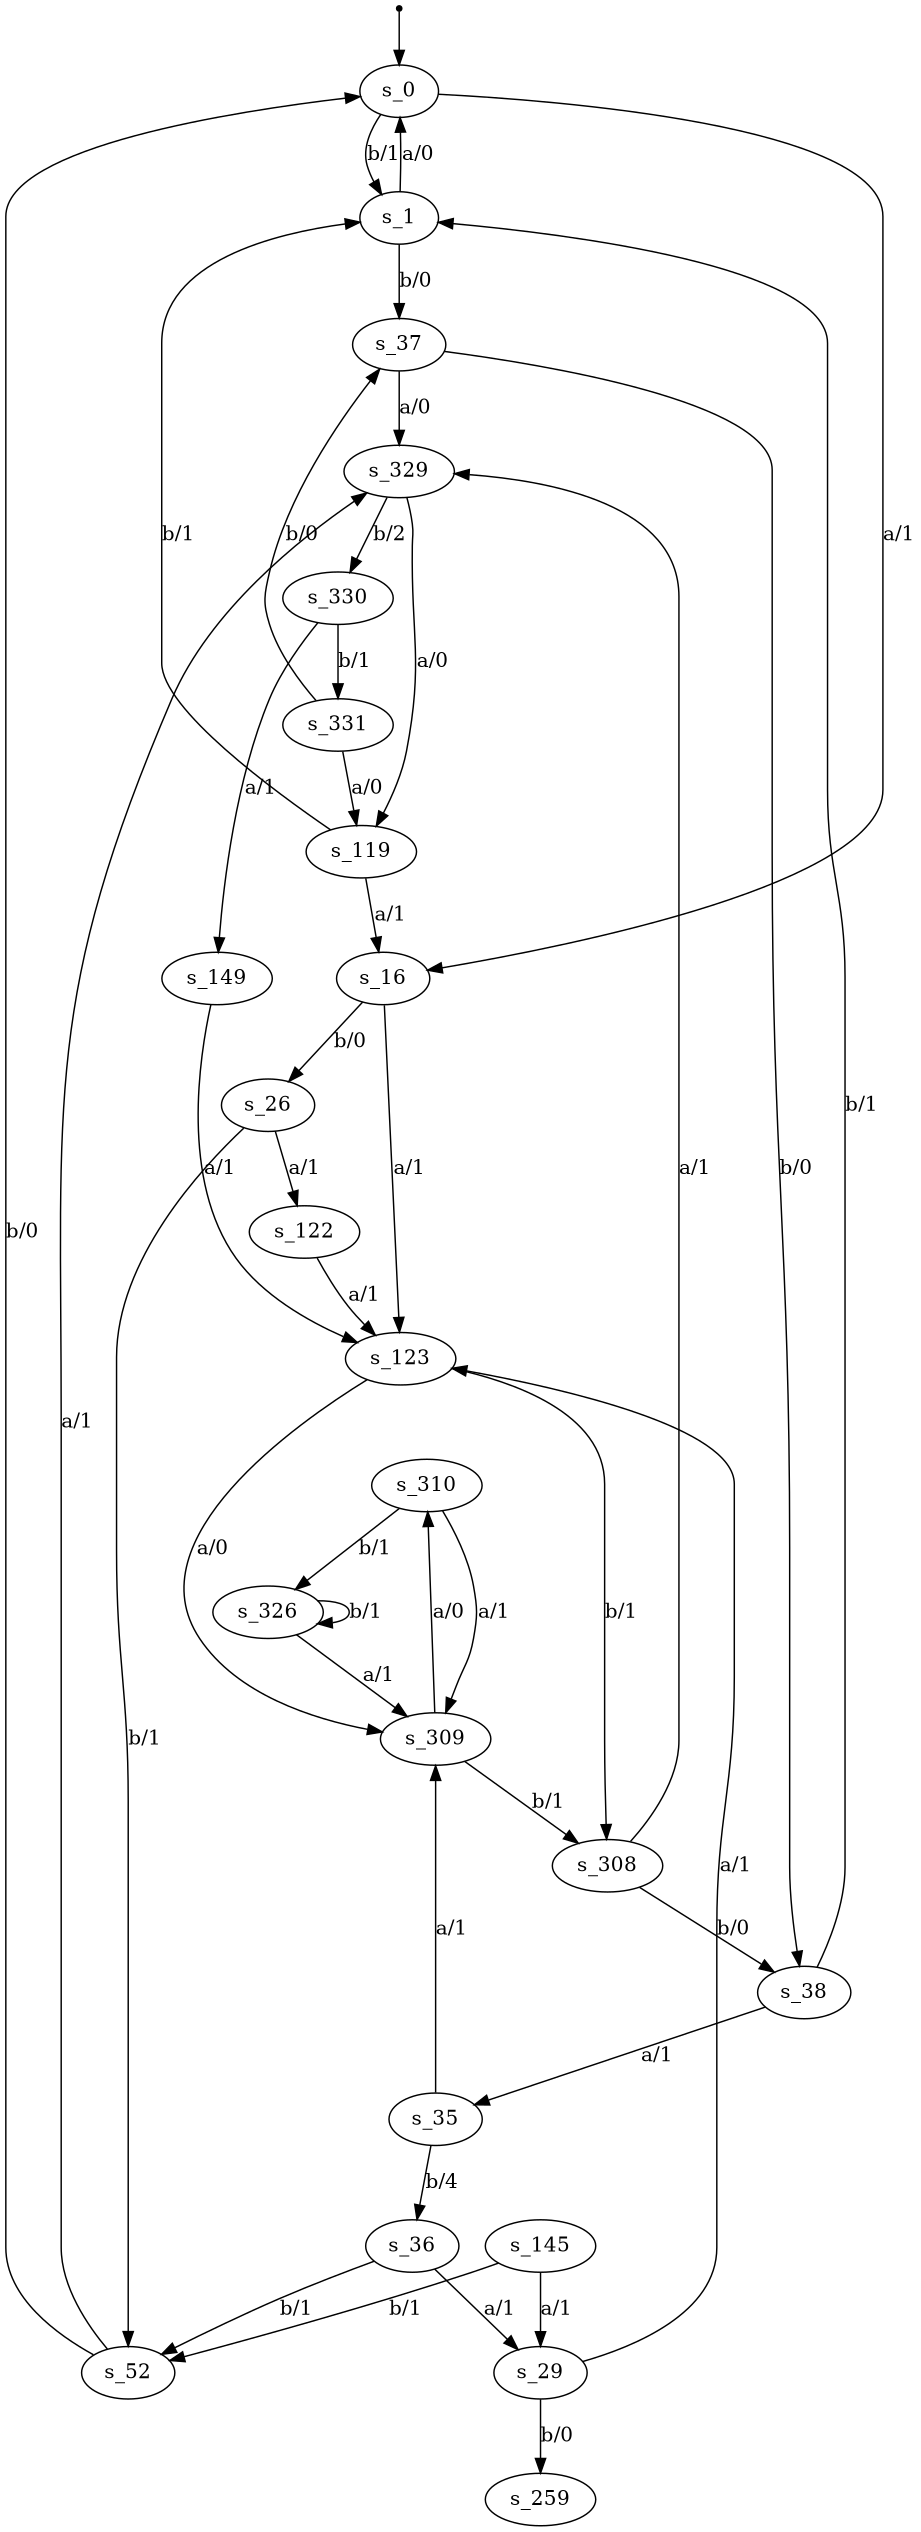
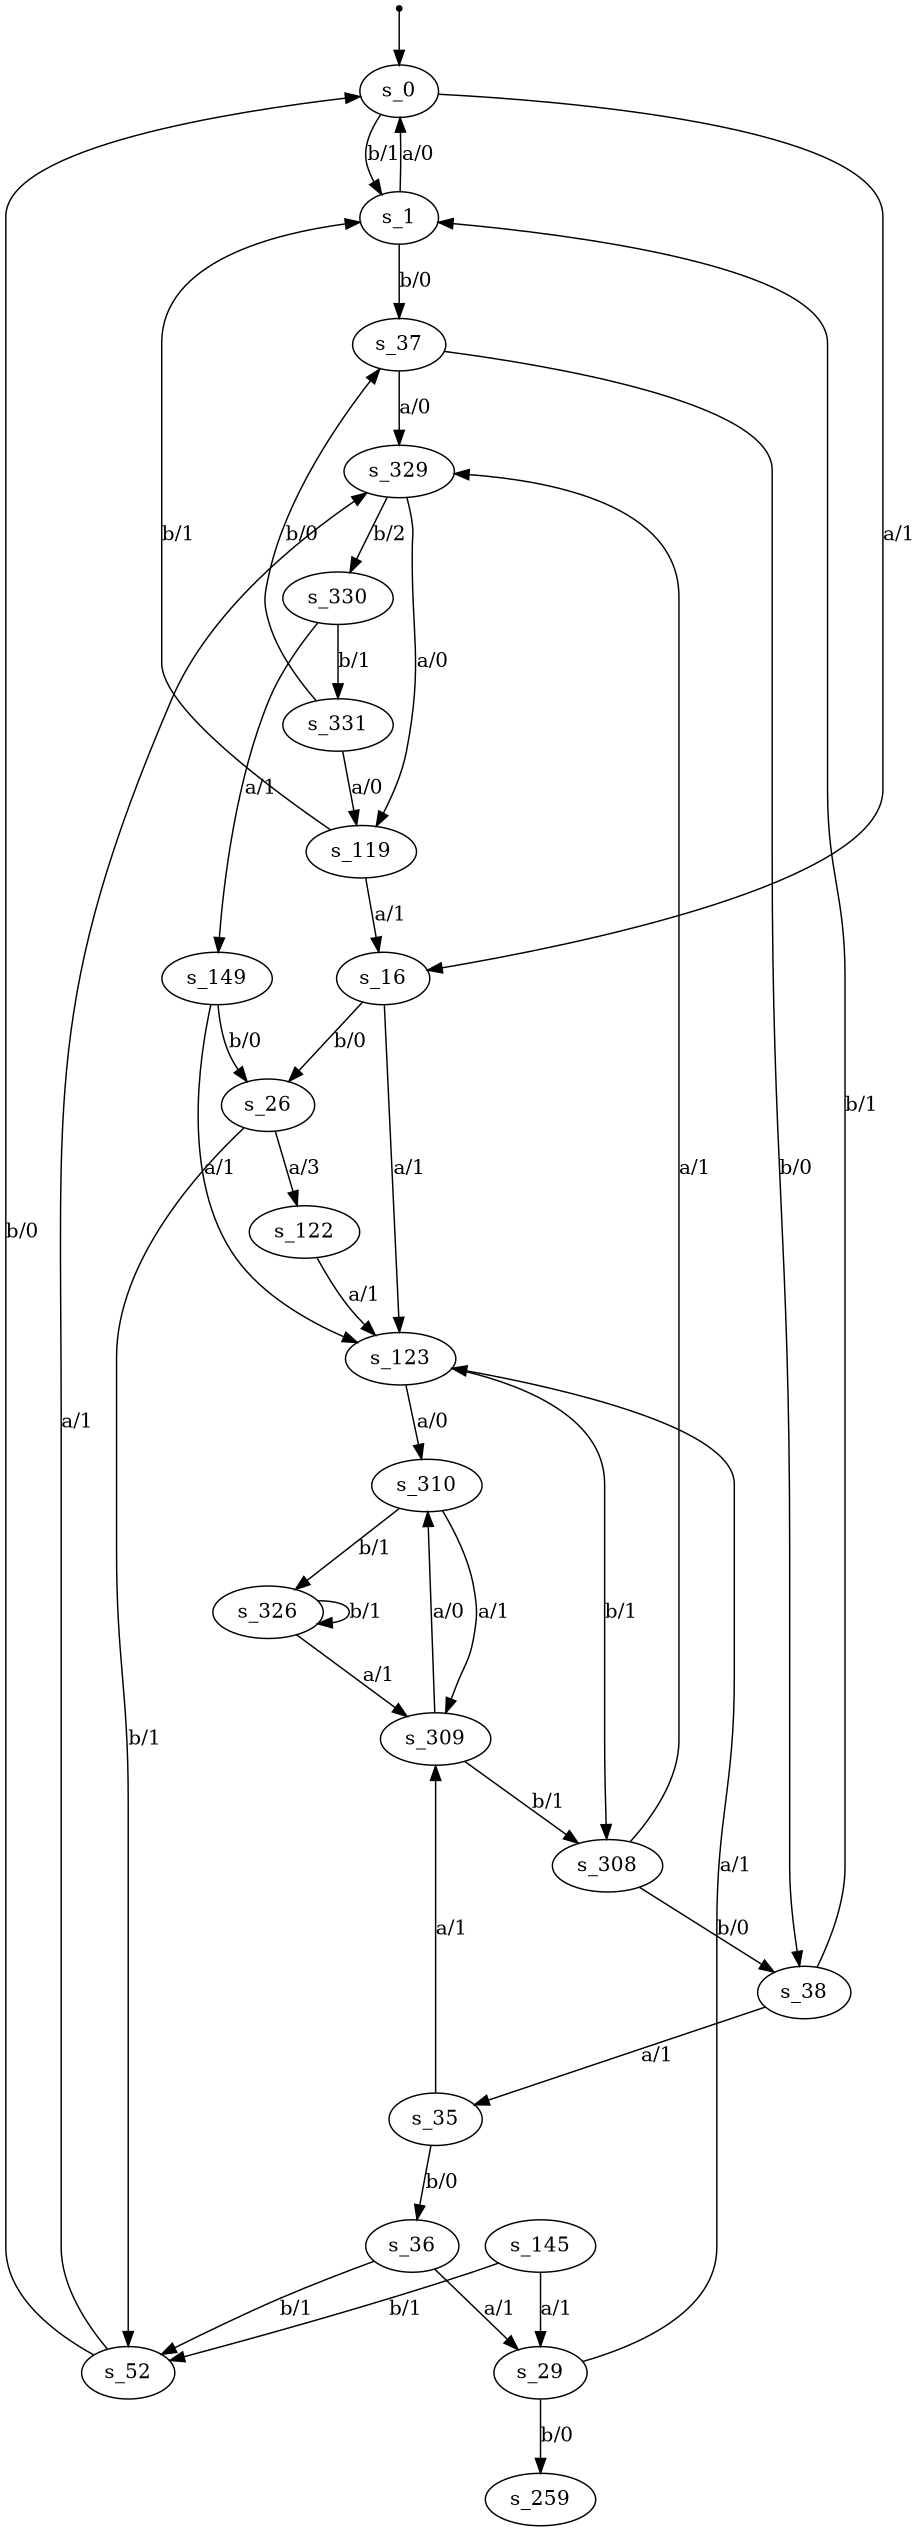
none -> (224, 1039)
(305, 1169) -> (305, 1169)
(187, 1569) -> (412, 1415)
(442, 2183) -> (442, 2183)
